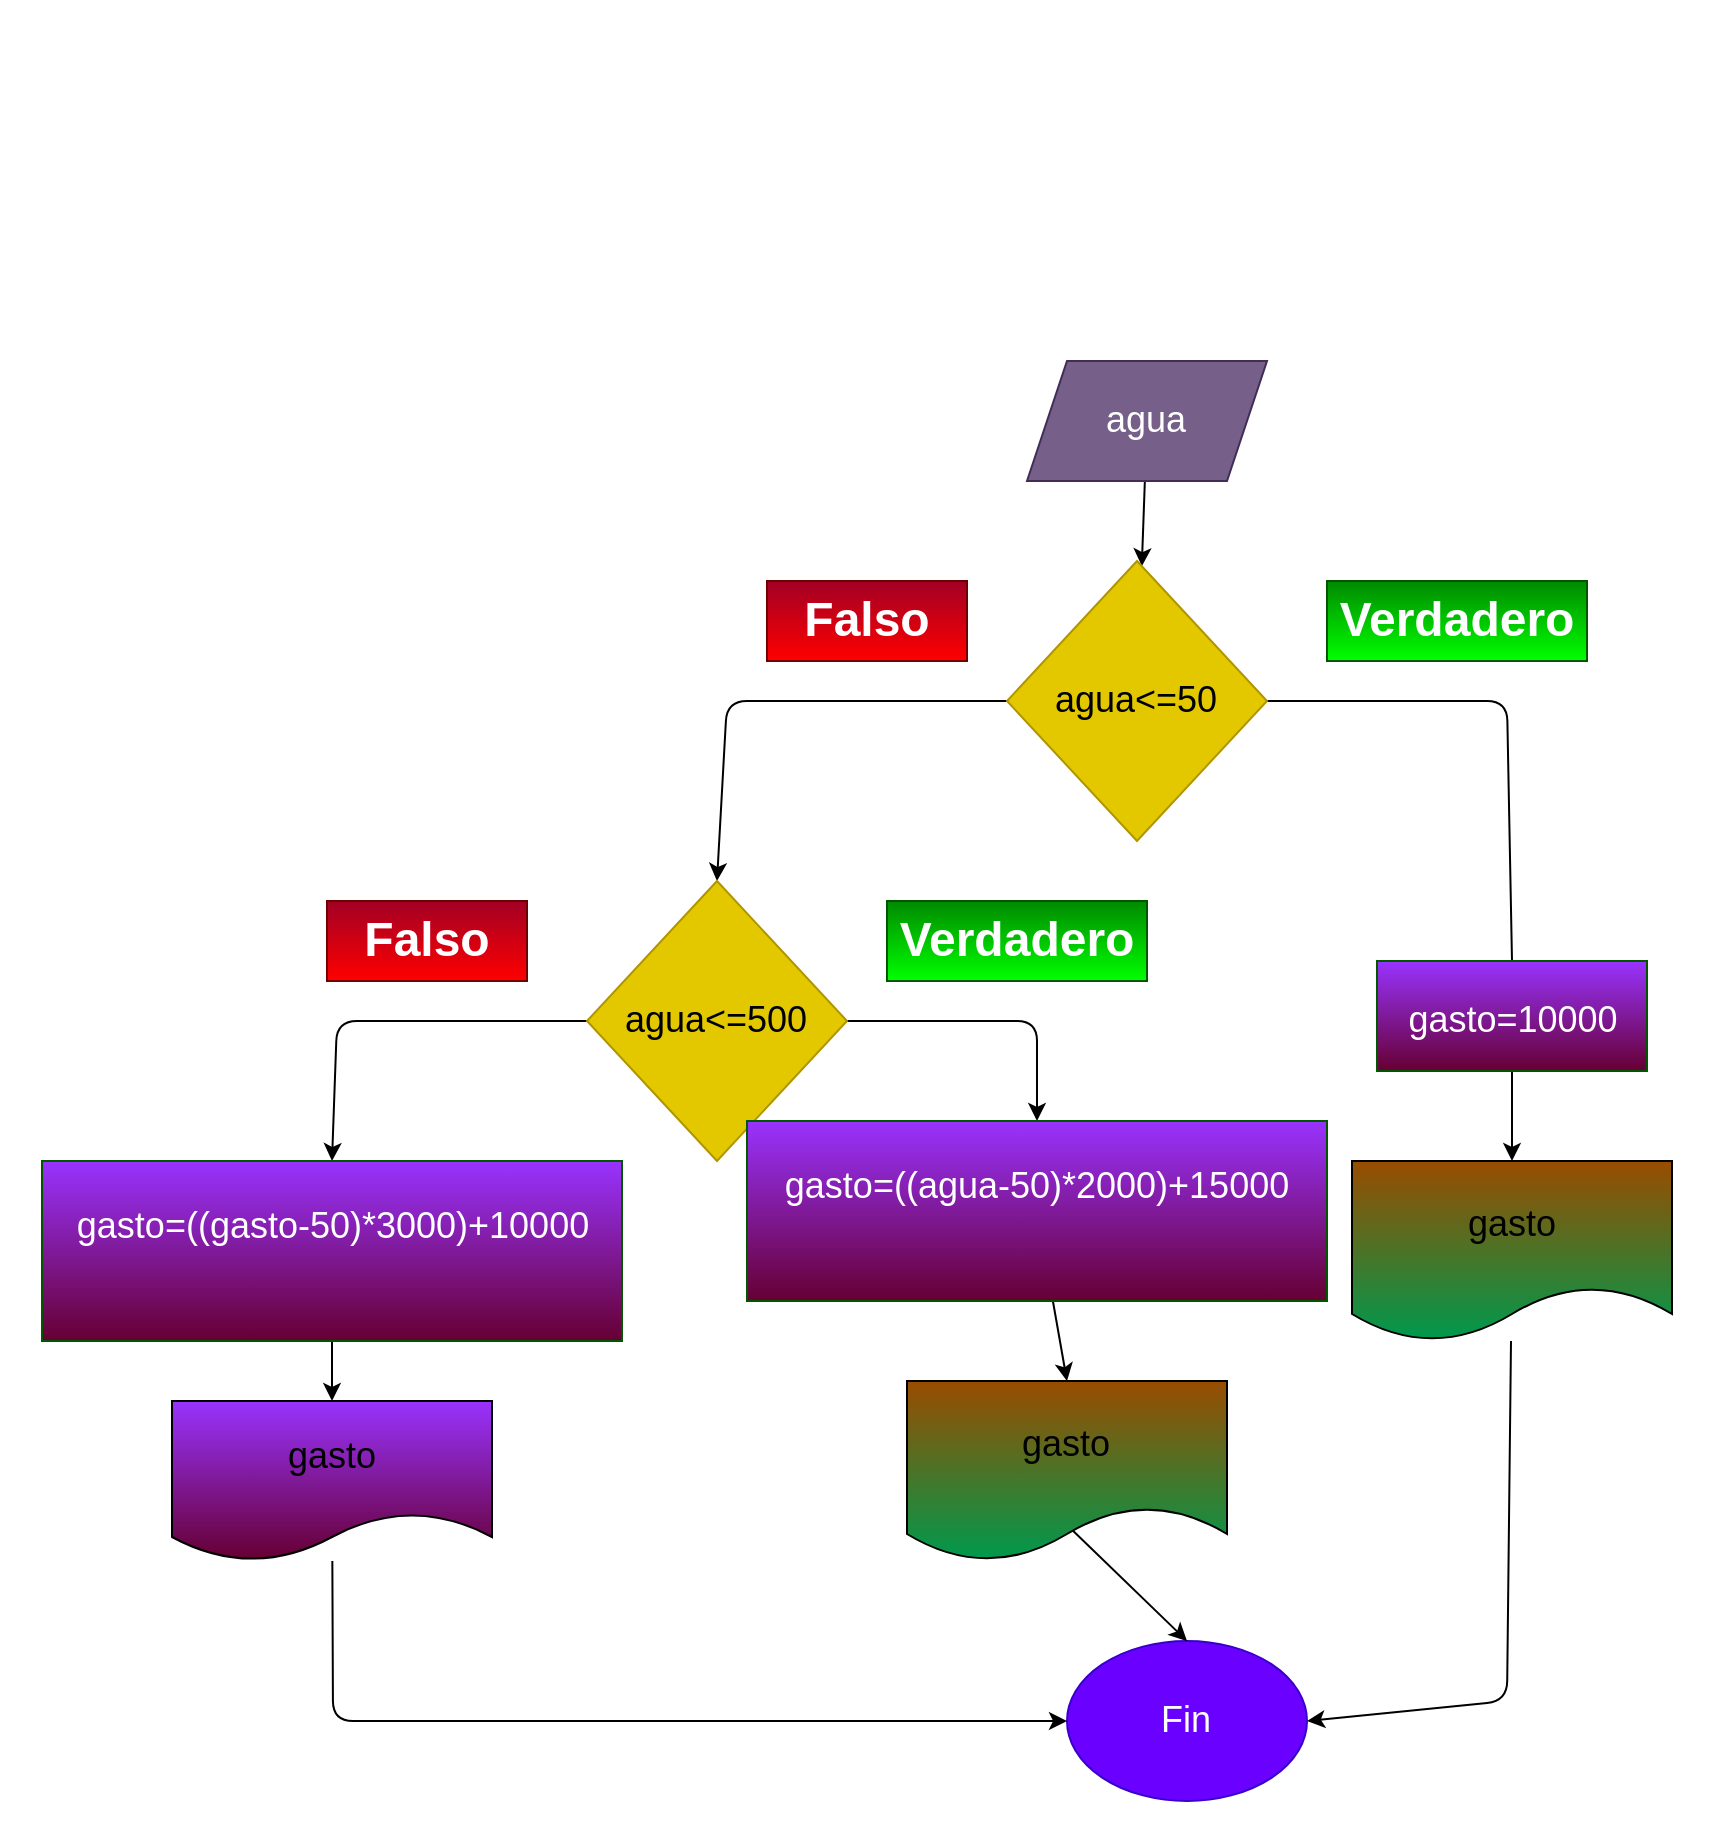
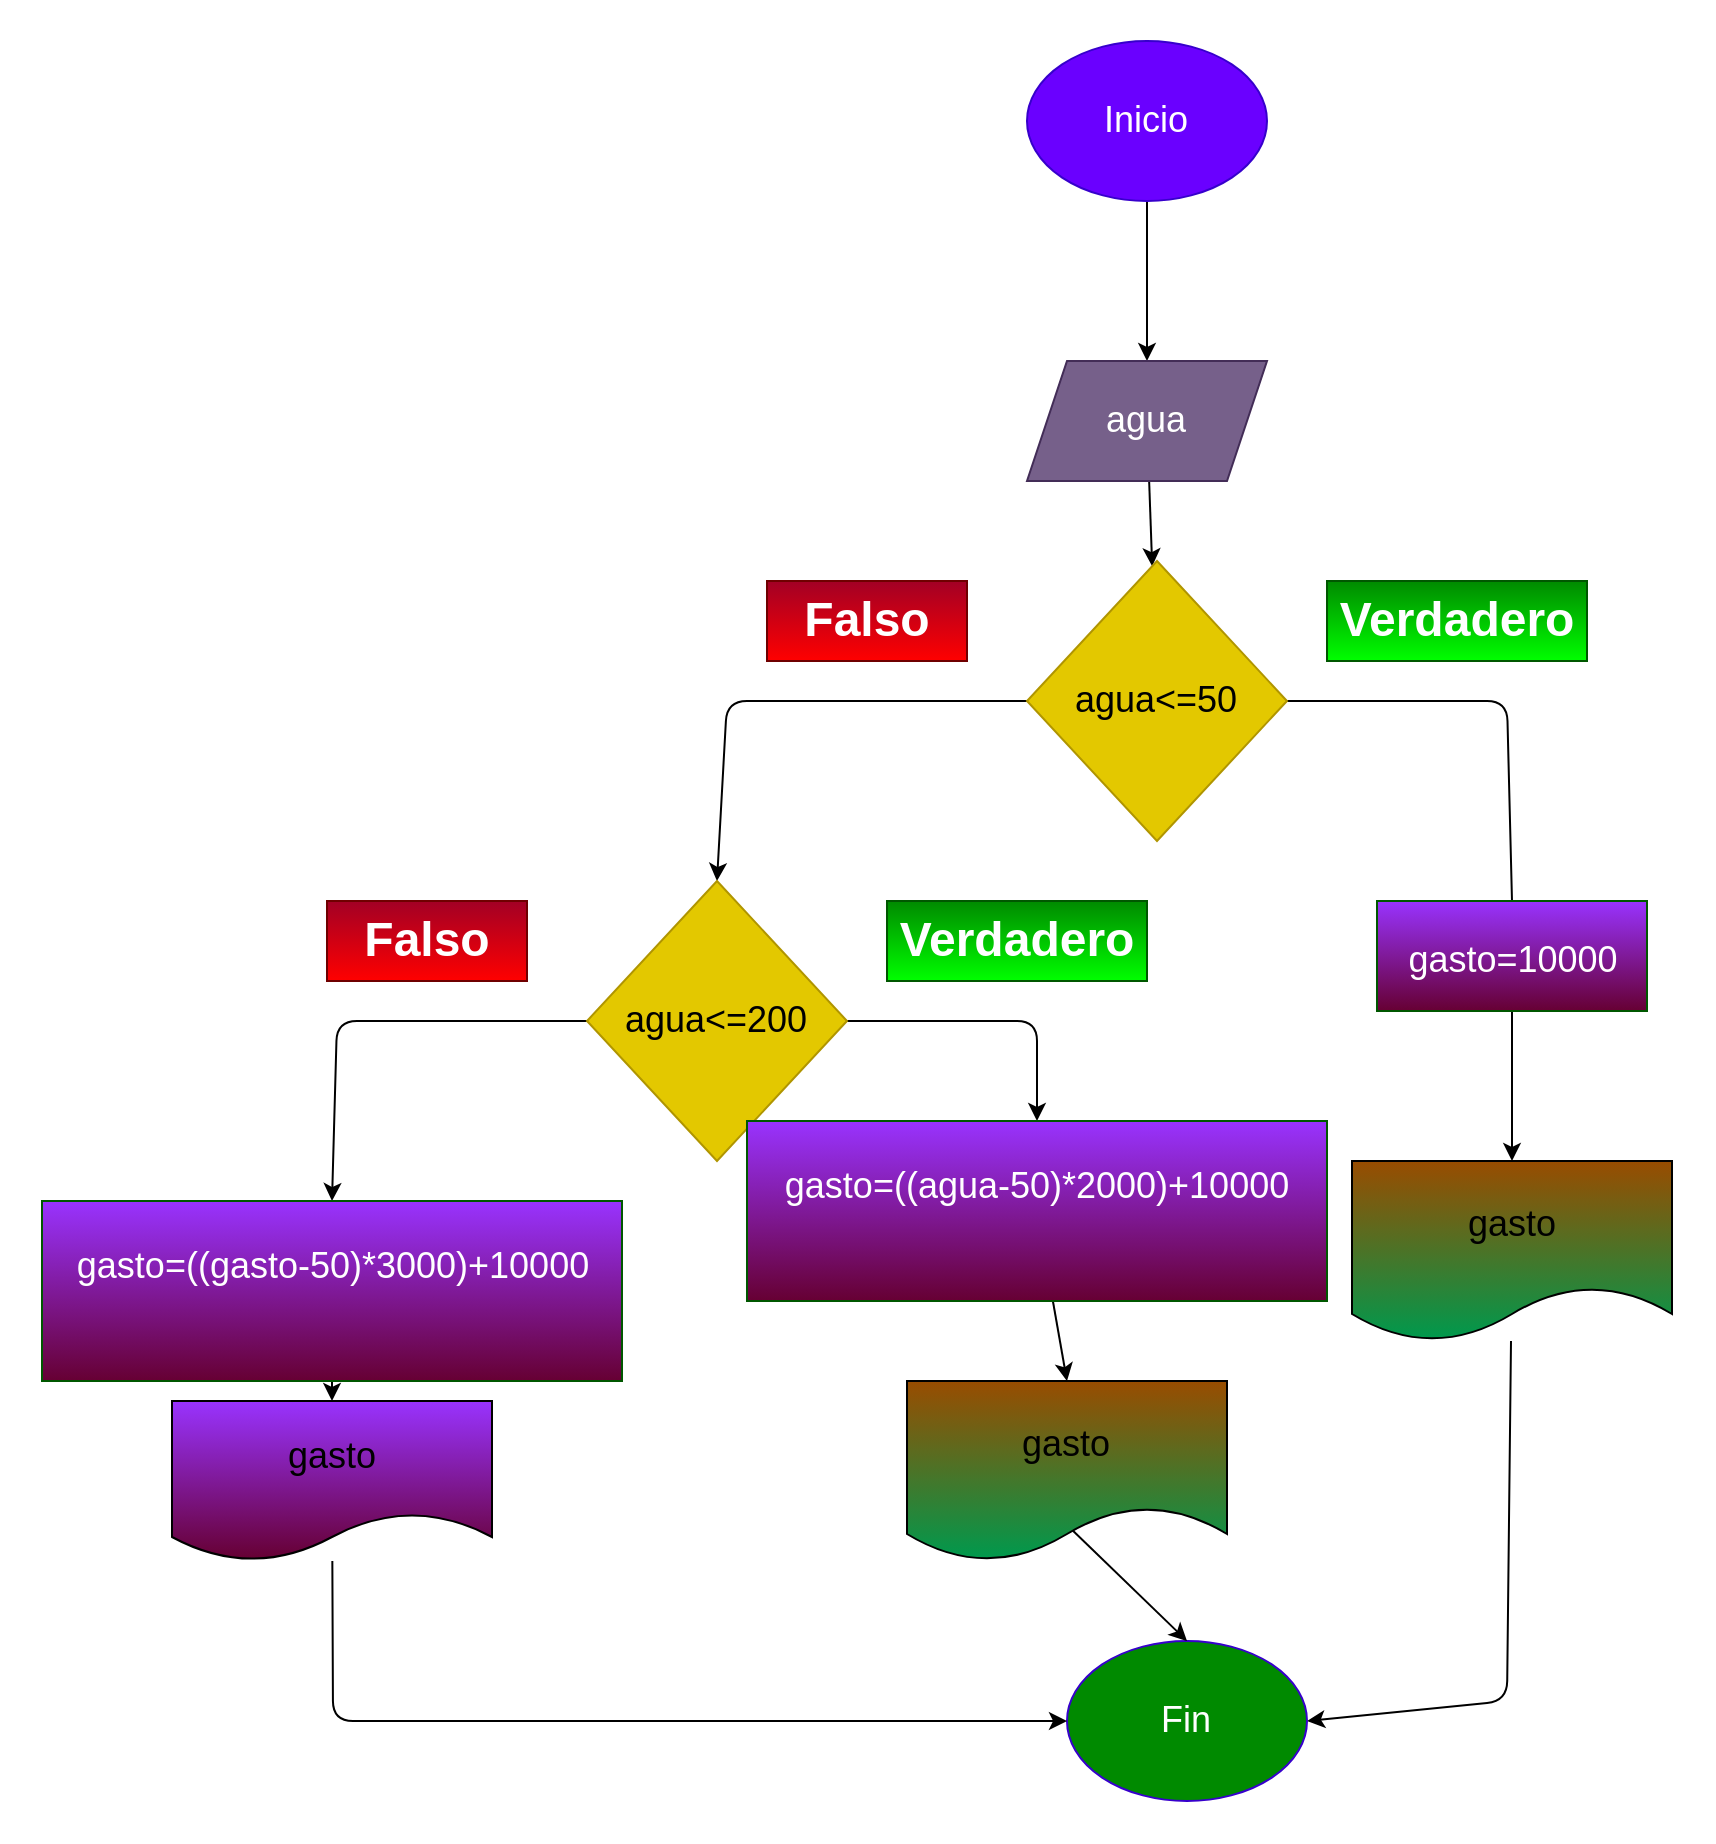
none -> (1147, 121)
none -> (1147, 274)
(1137, 701) -> (1157, 701)
(1512, 1016) -> (1512, 956)
(717, 1021) -> (717, 1021)
(1038, 1211) -> (1038, 1211)
(332, 1251) -> (332, 1291)
(1187, 1721) -> (1187, 1721)
